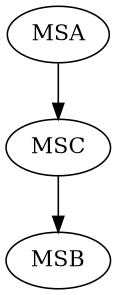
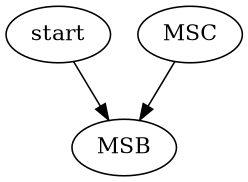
(58, 35) -> none
none -> (58, 35)
